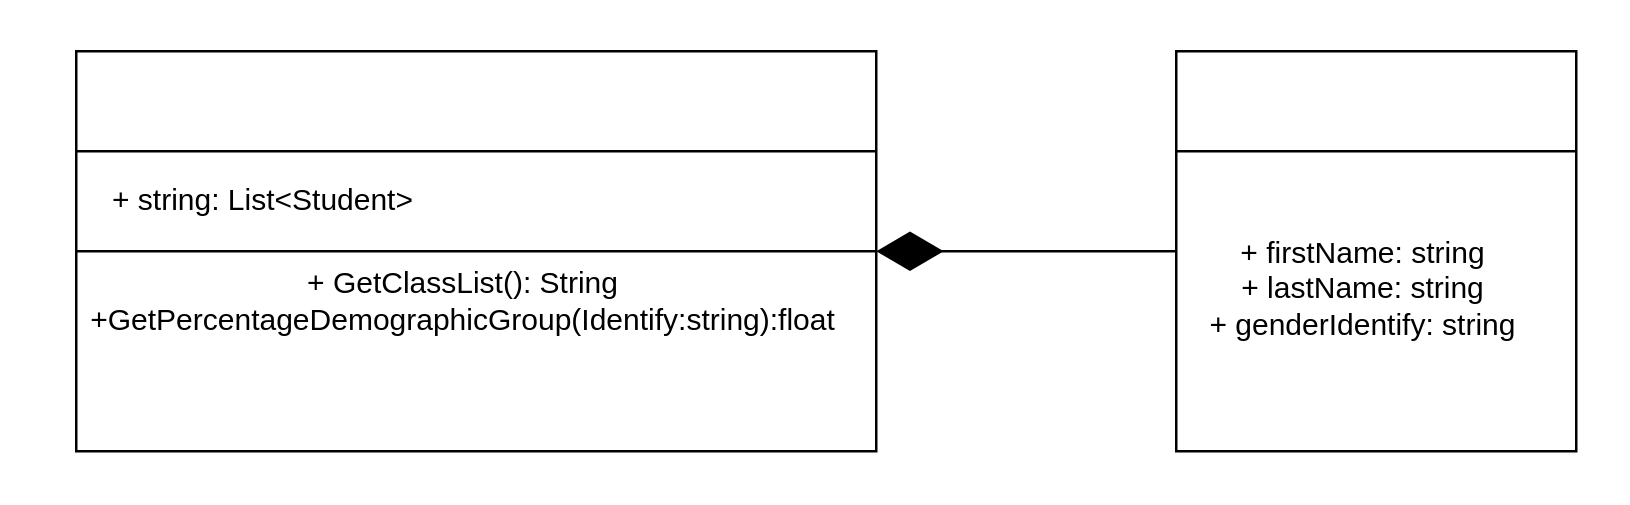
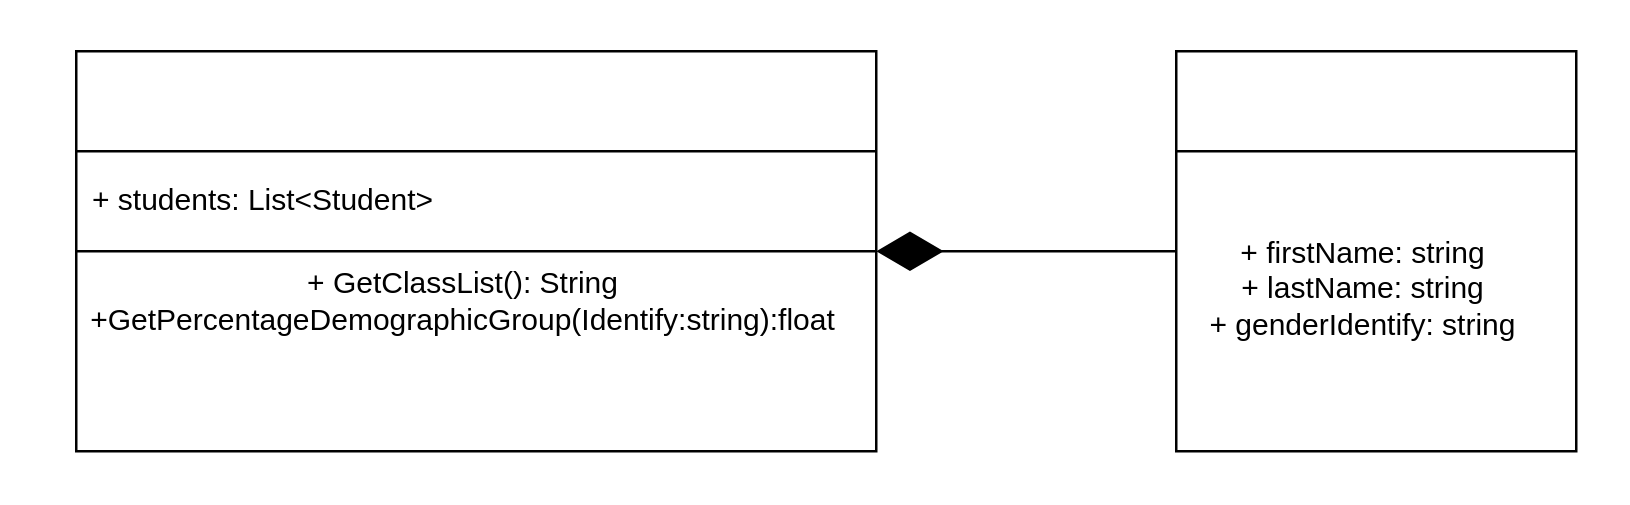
(264, 201) -> (264, 201)
